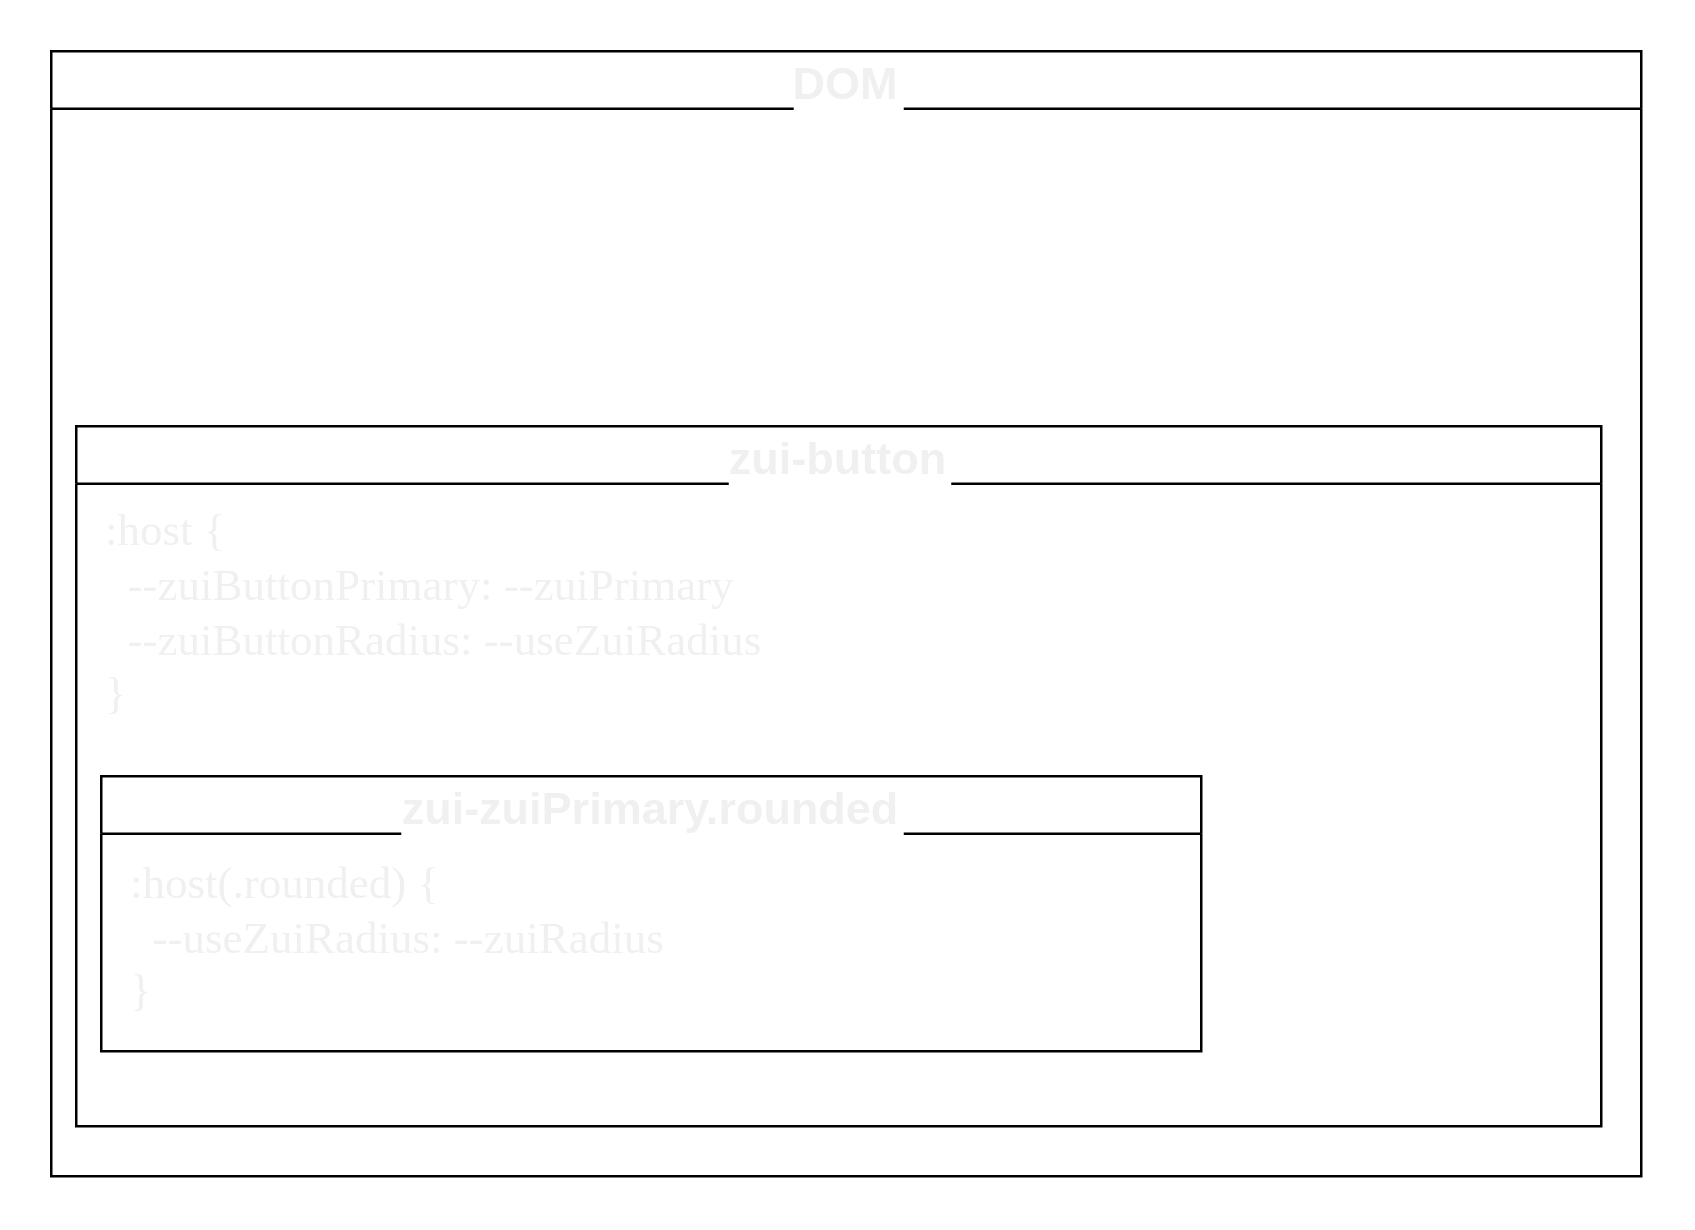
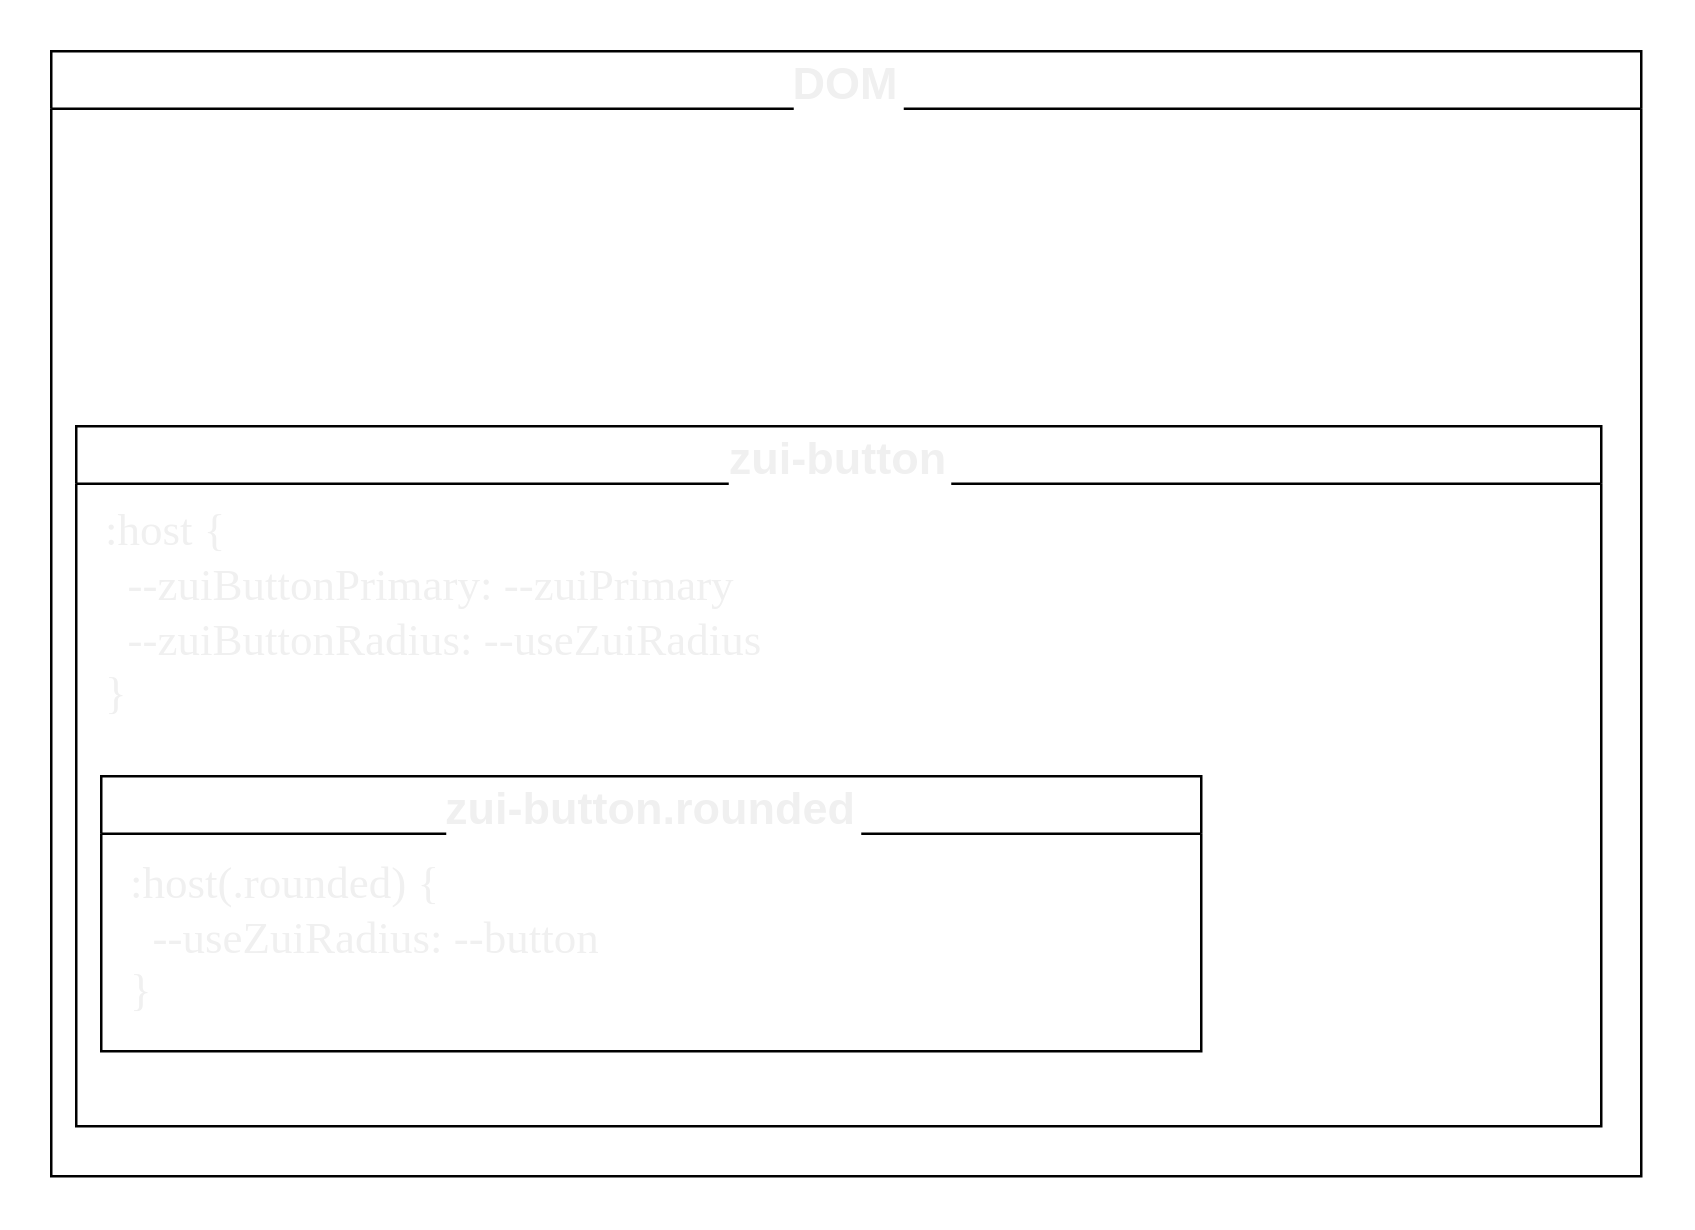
(650, 809) -> (650, 809)
(436, 939) -> (410, 939)
